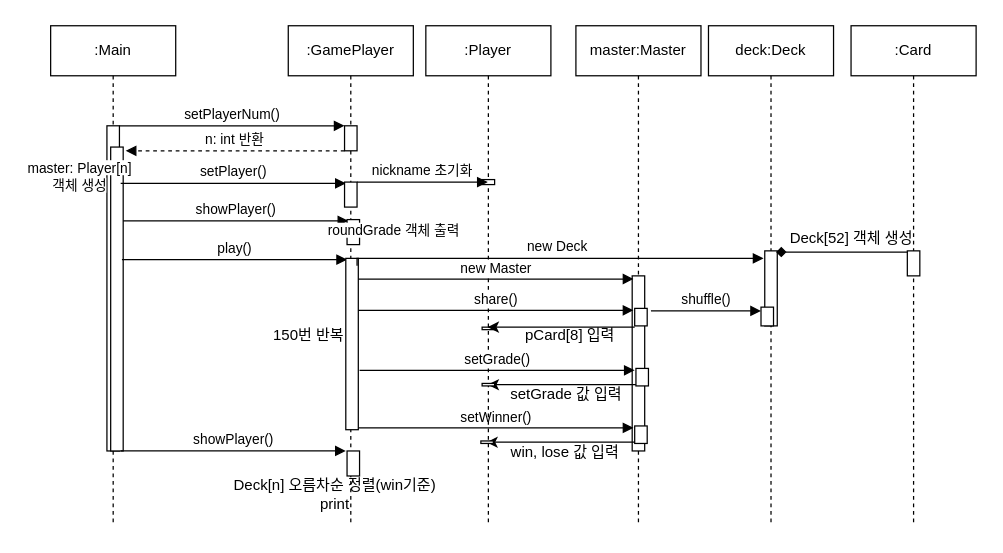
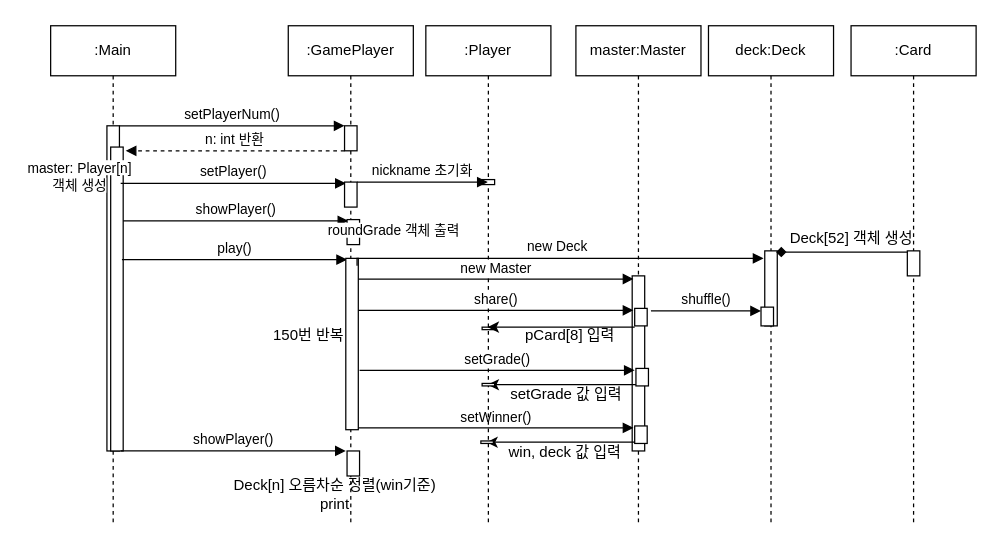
(565, 452) -> (565, 452)
